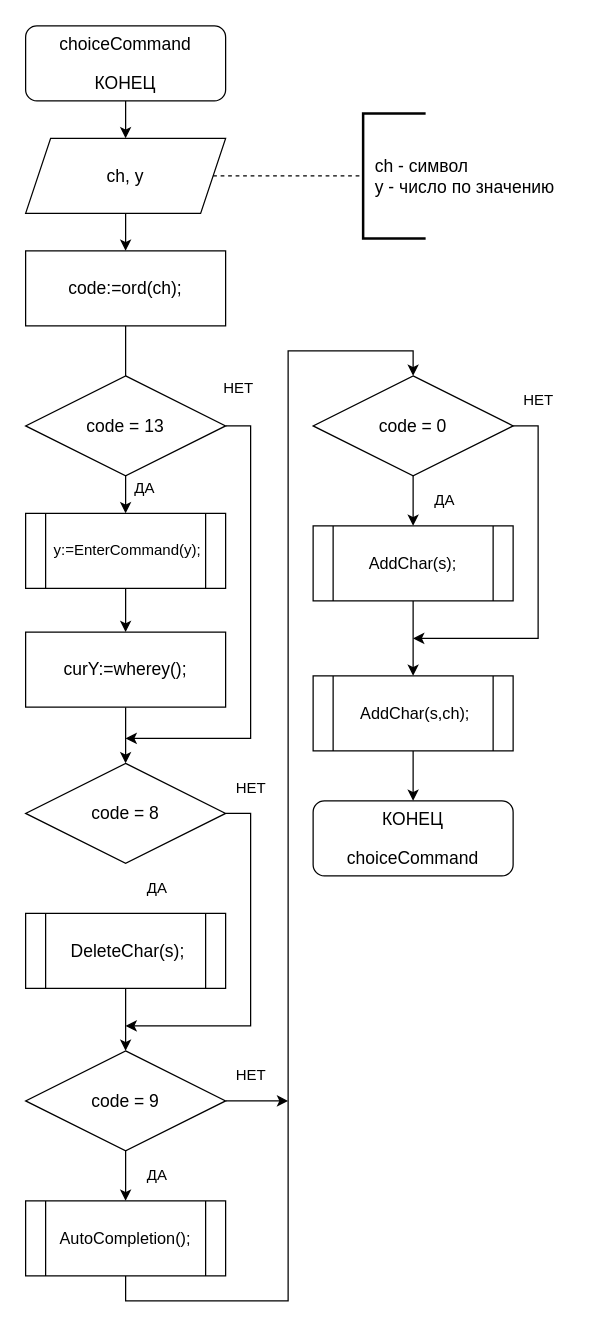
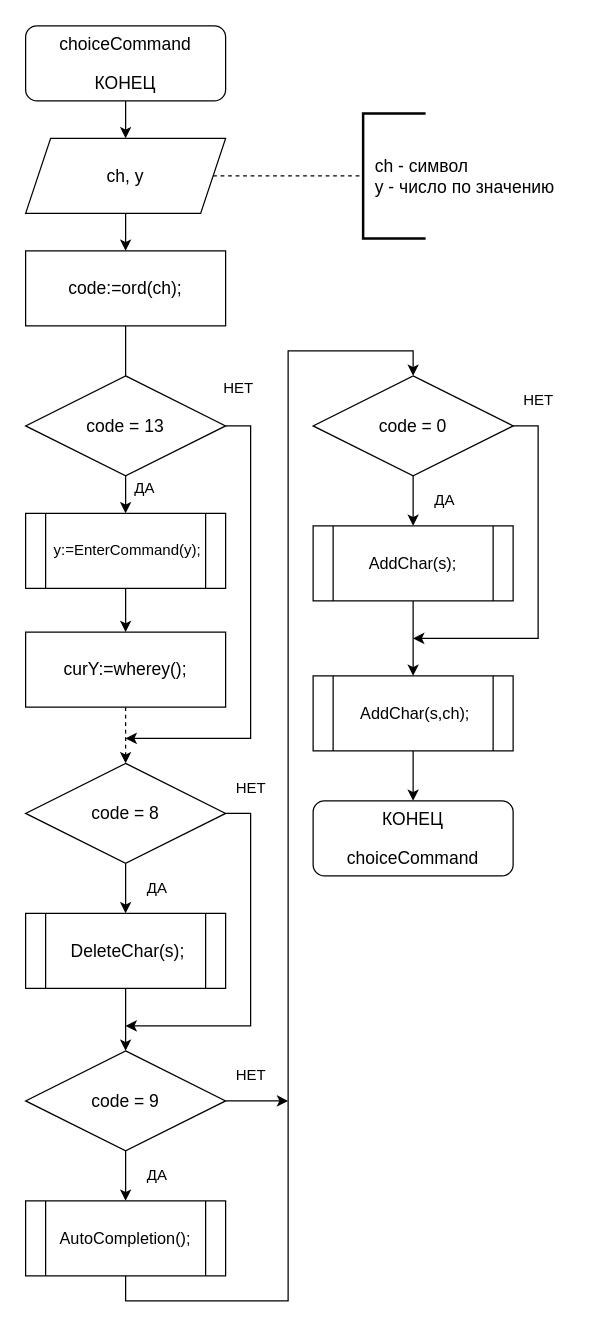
(126, 731) -> (126, 731)
none -> (126, 884)
